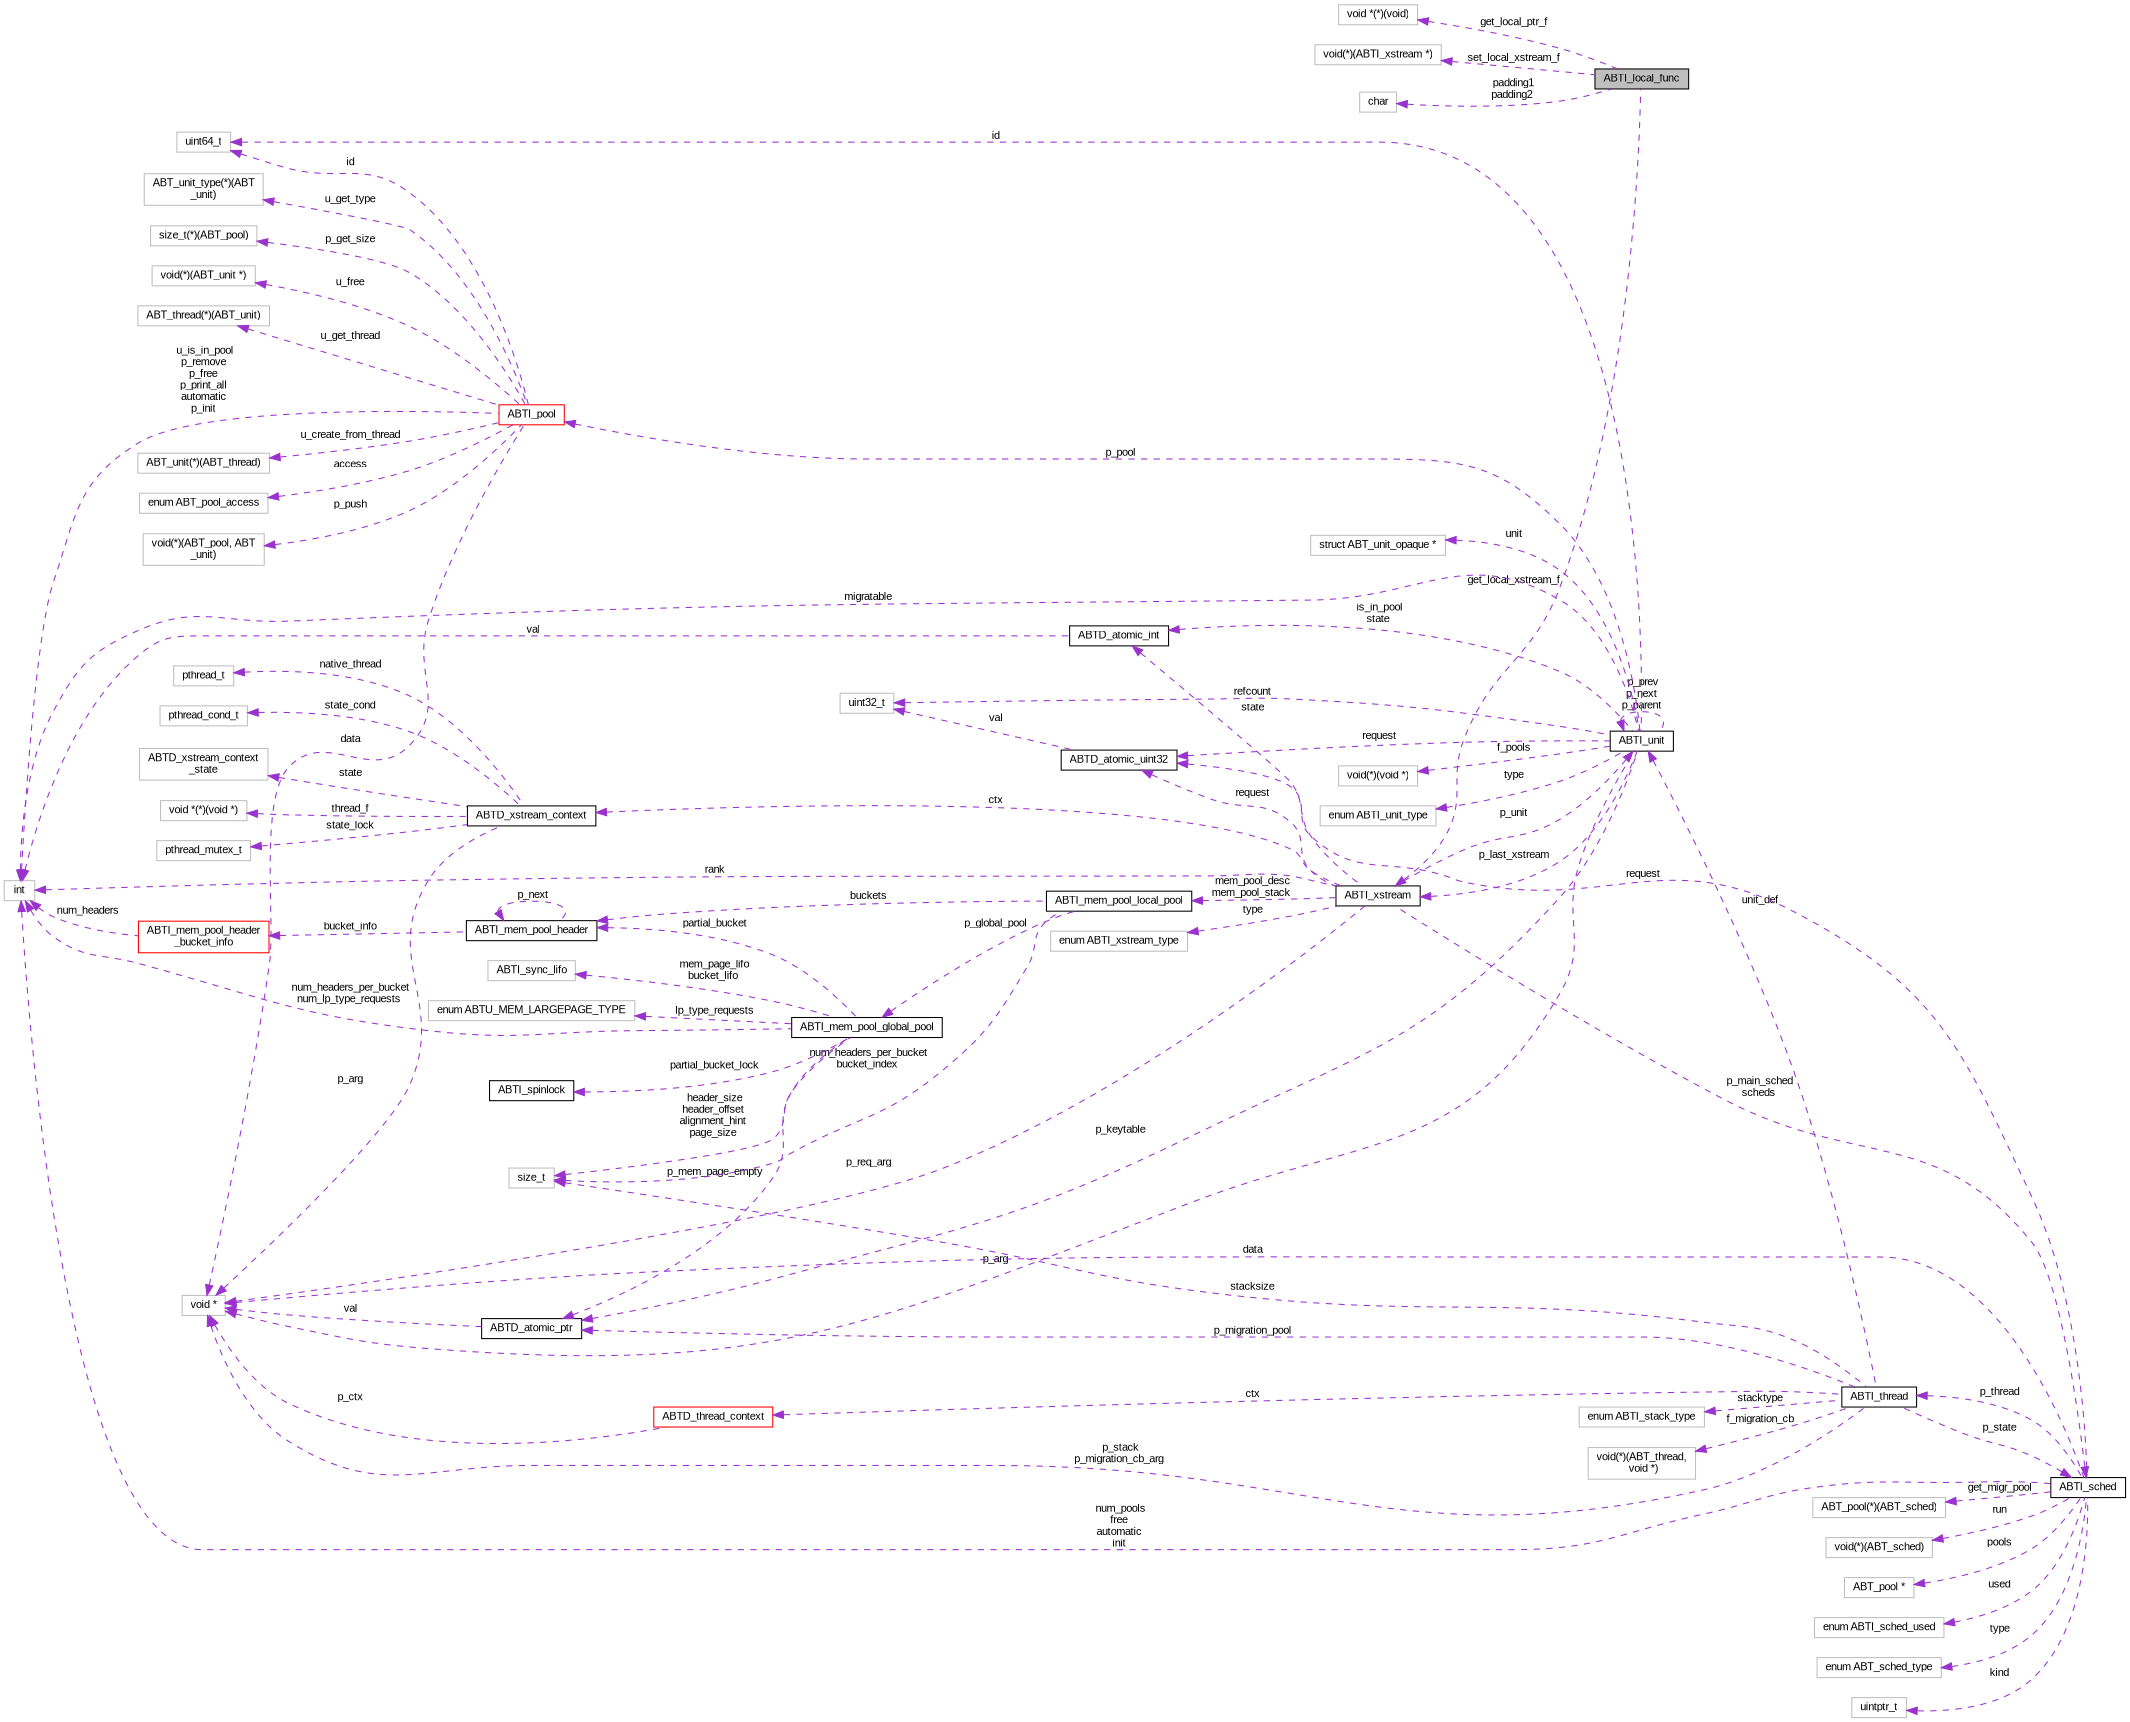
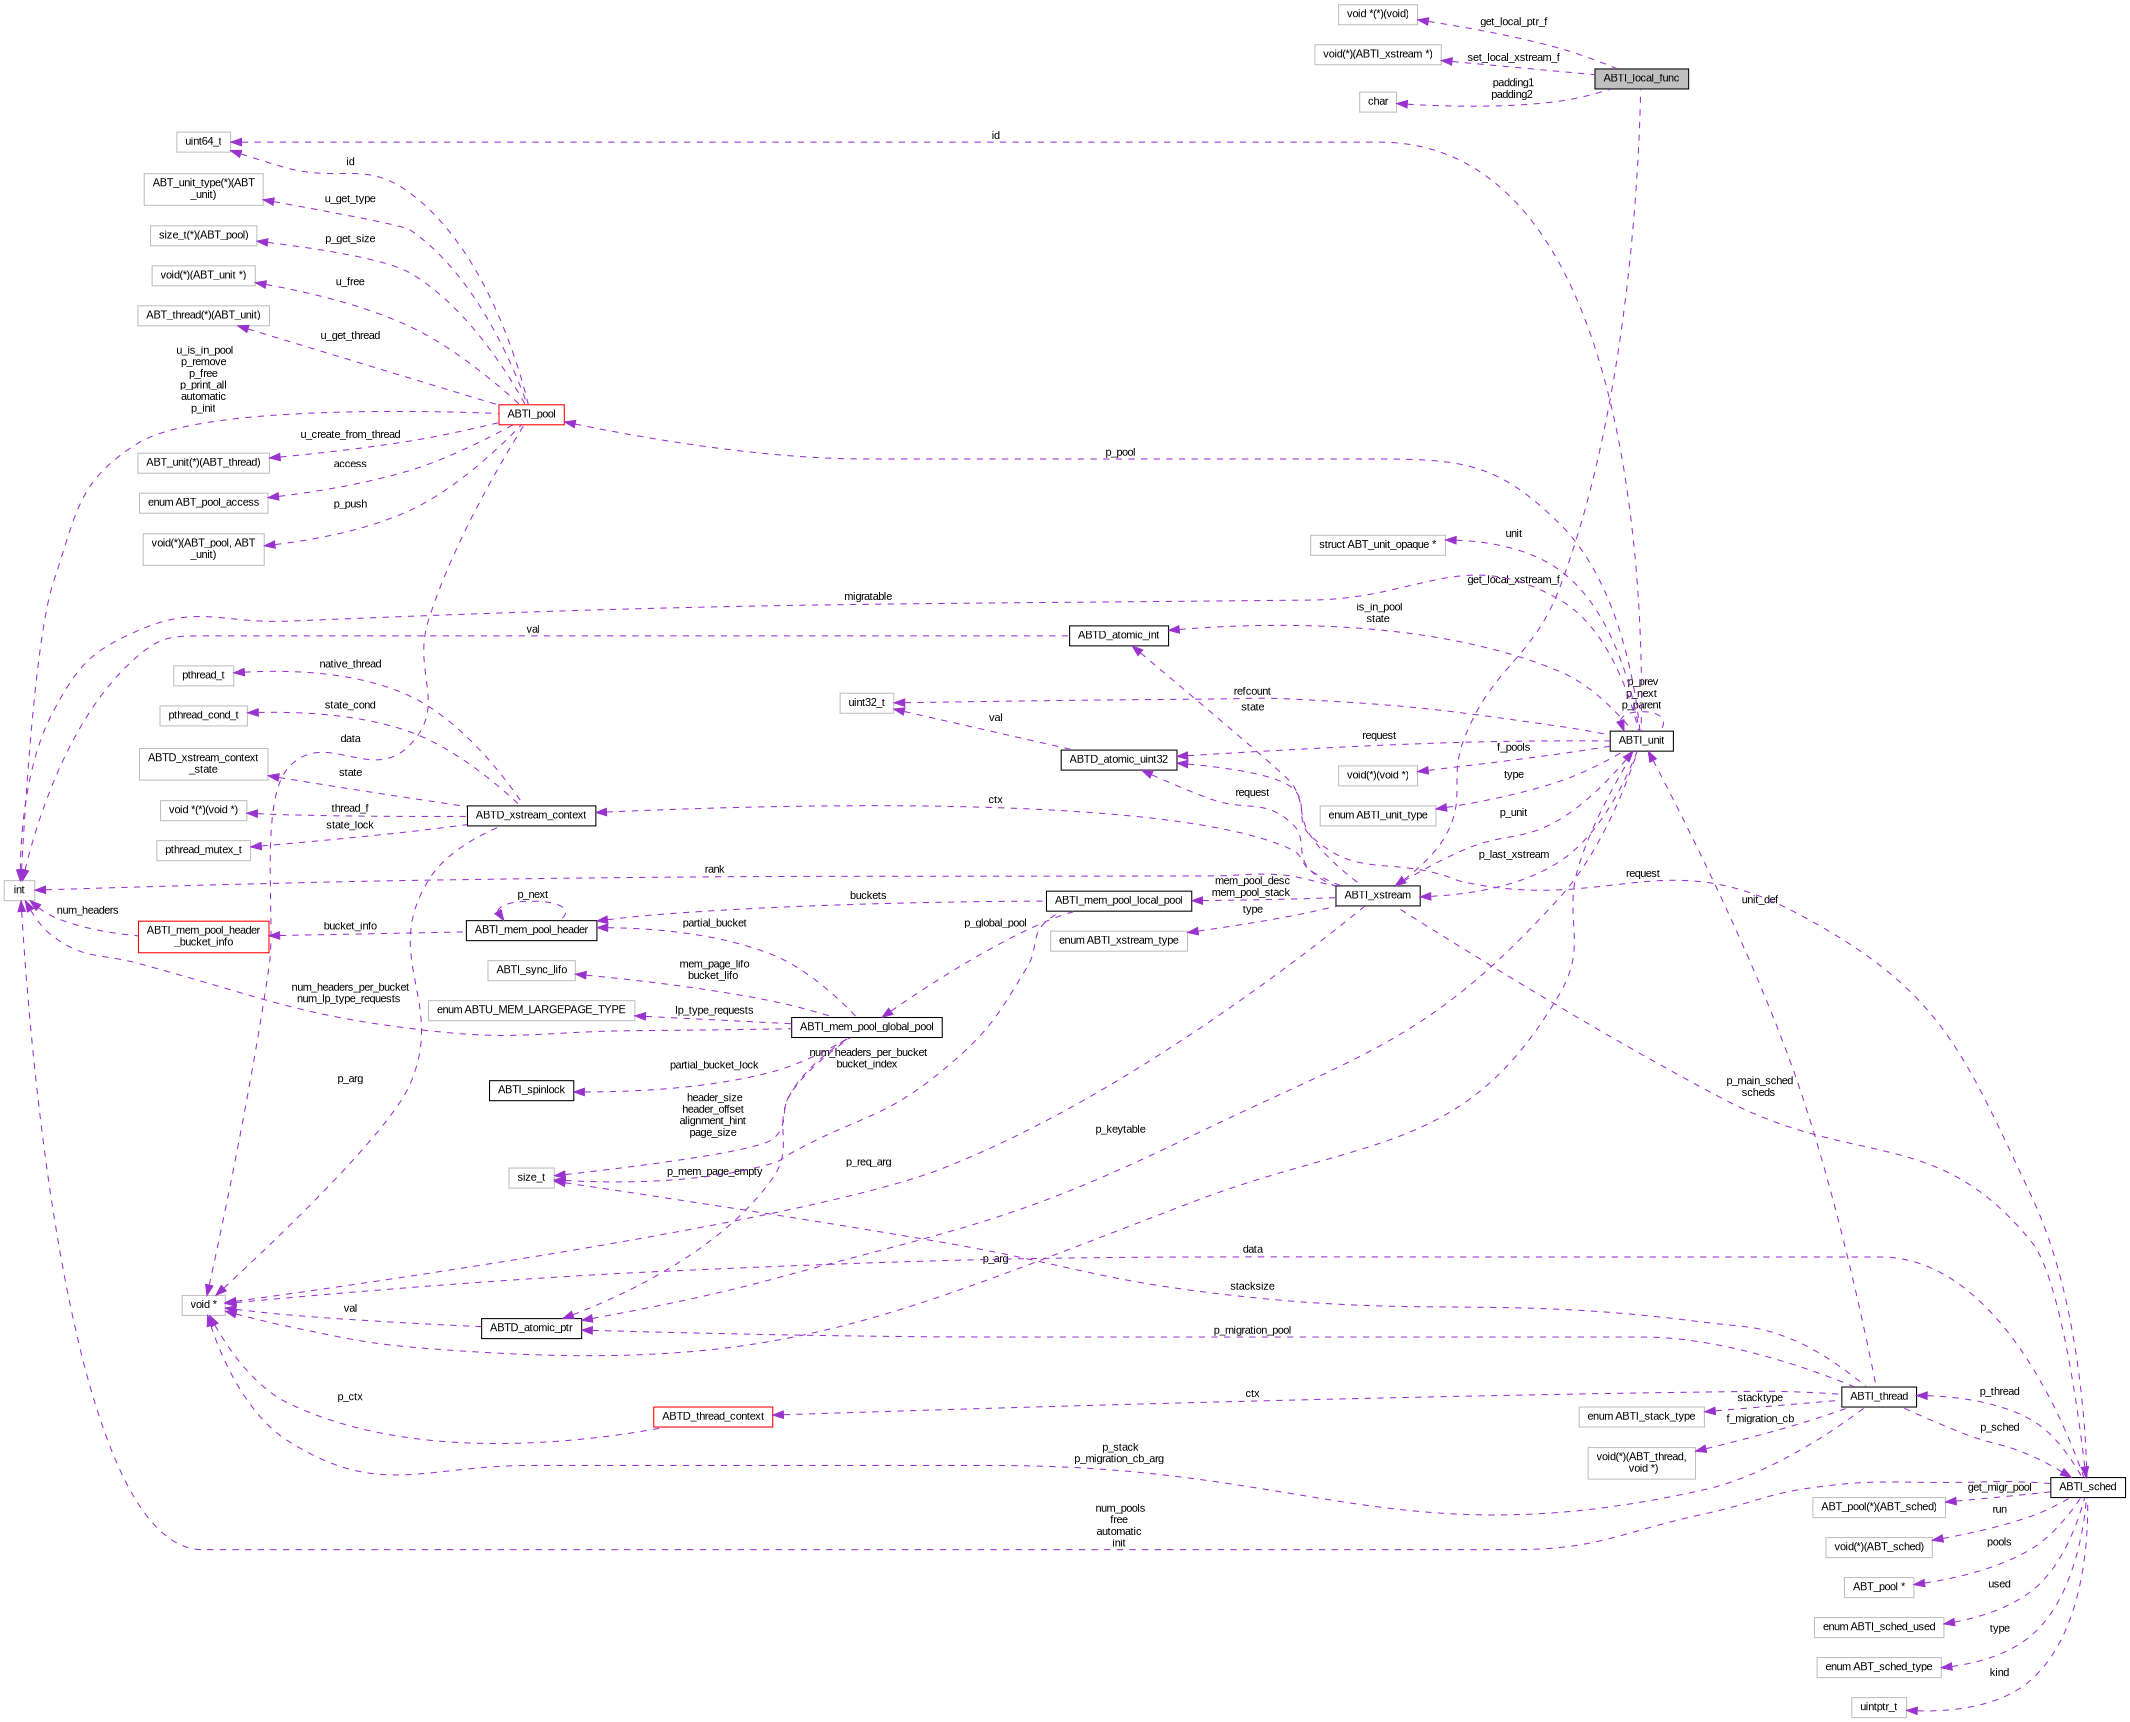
(1998, 1428) -> (1998, 1428)
